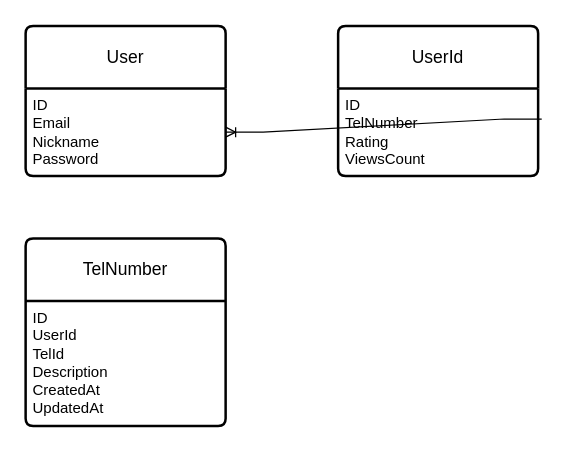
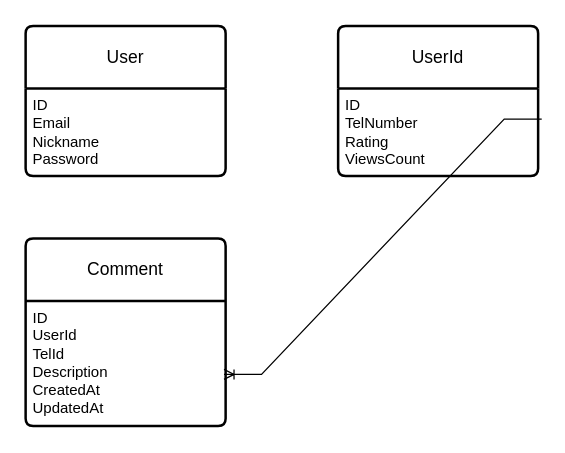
(366, 126) -> (372, 258)
(126, 269) -> (126, 269)
